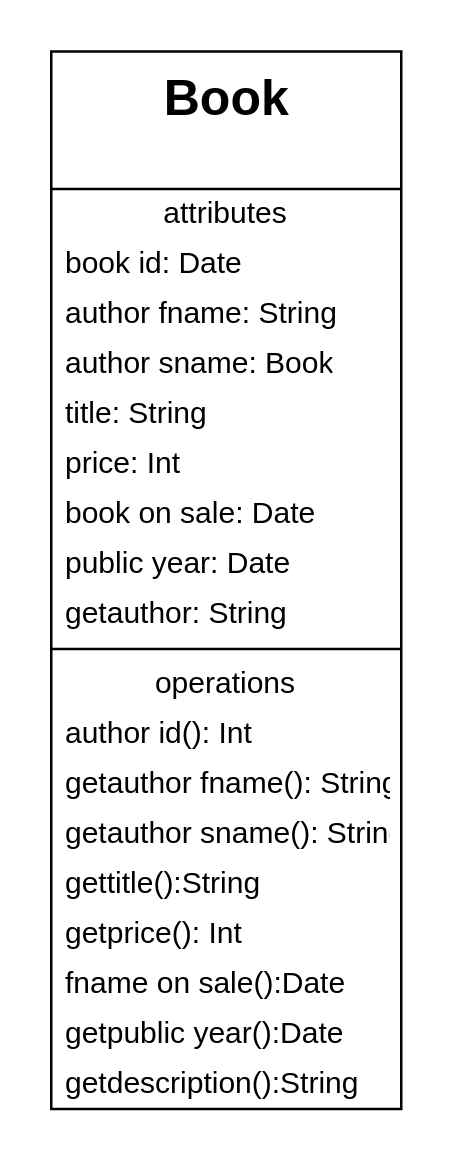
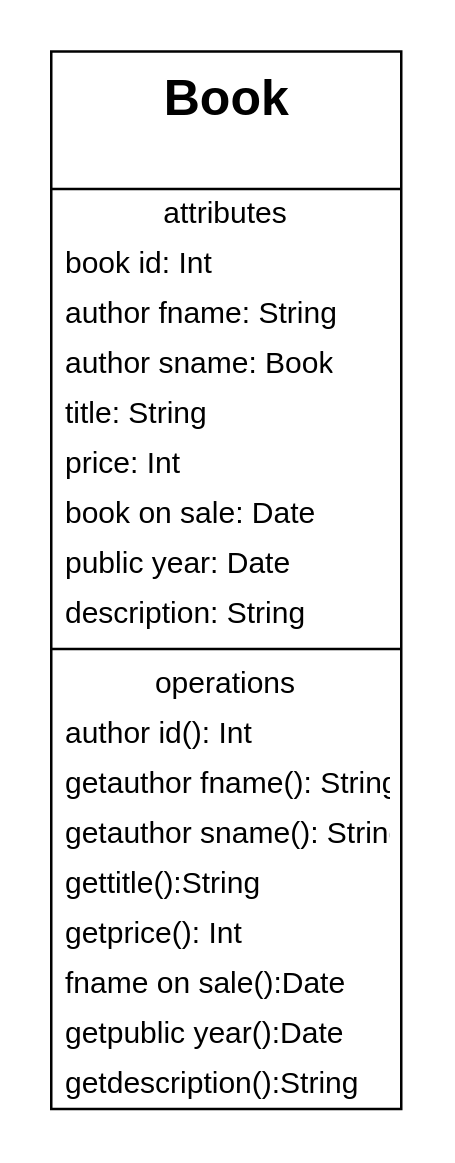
(160, 264) -> (151, 264)
(197, 614) -> (206, 614)
